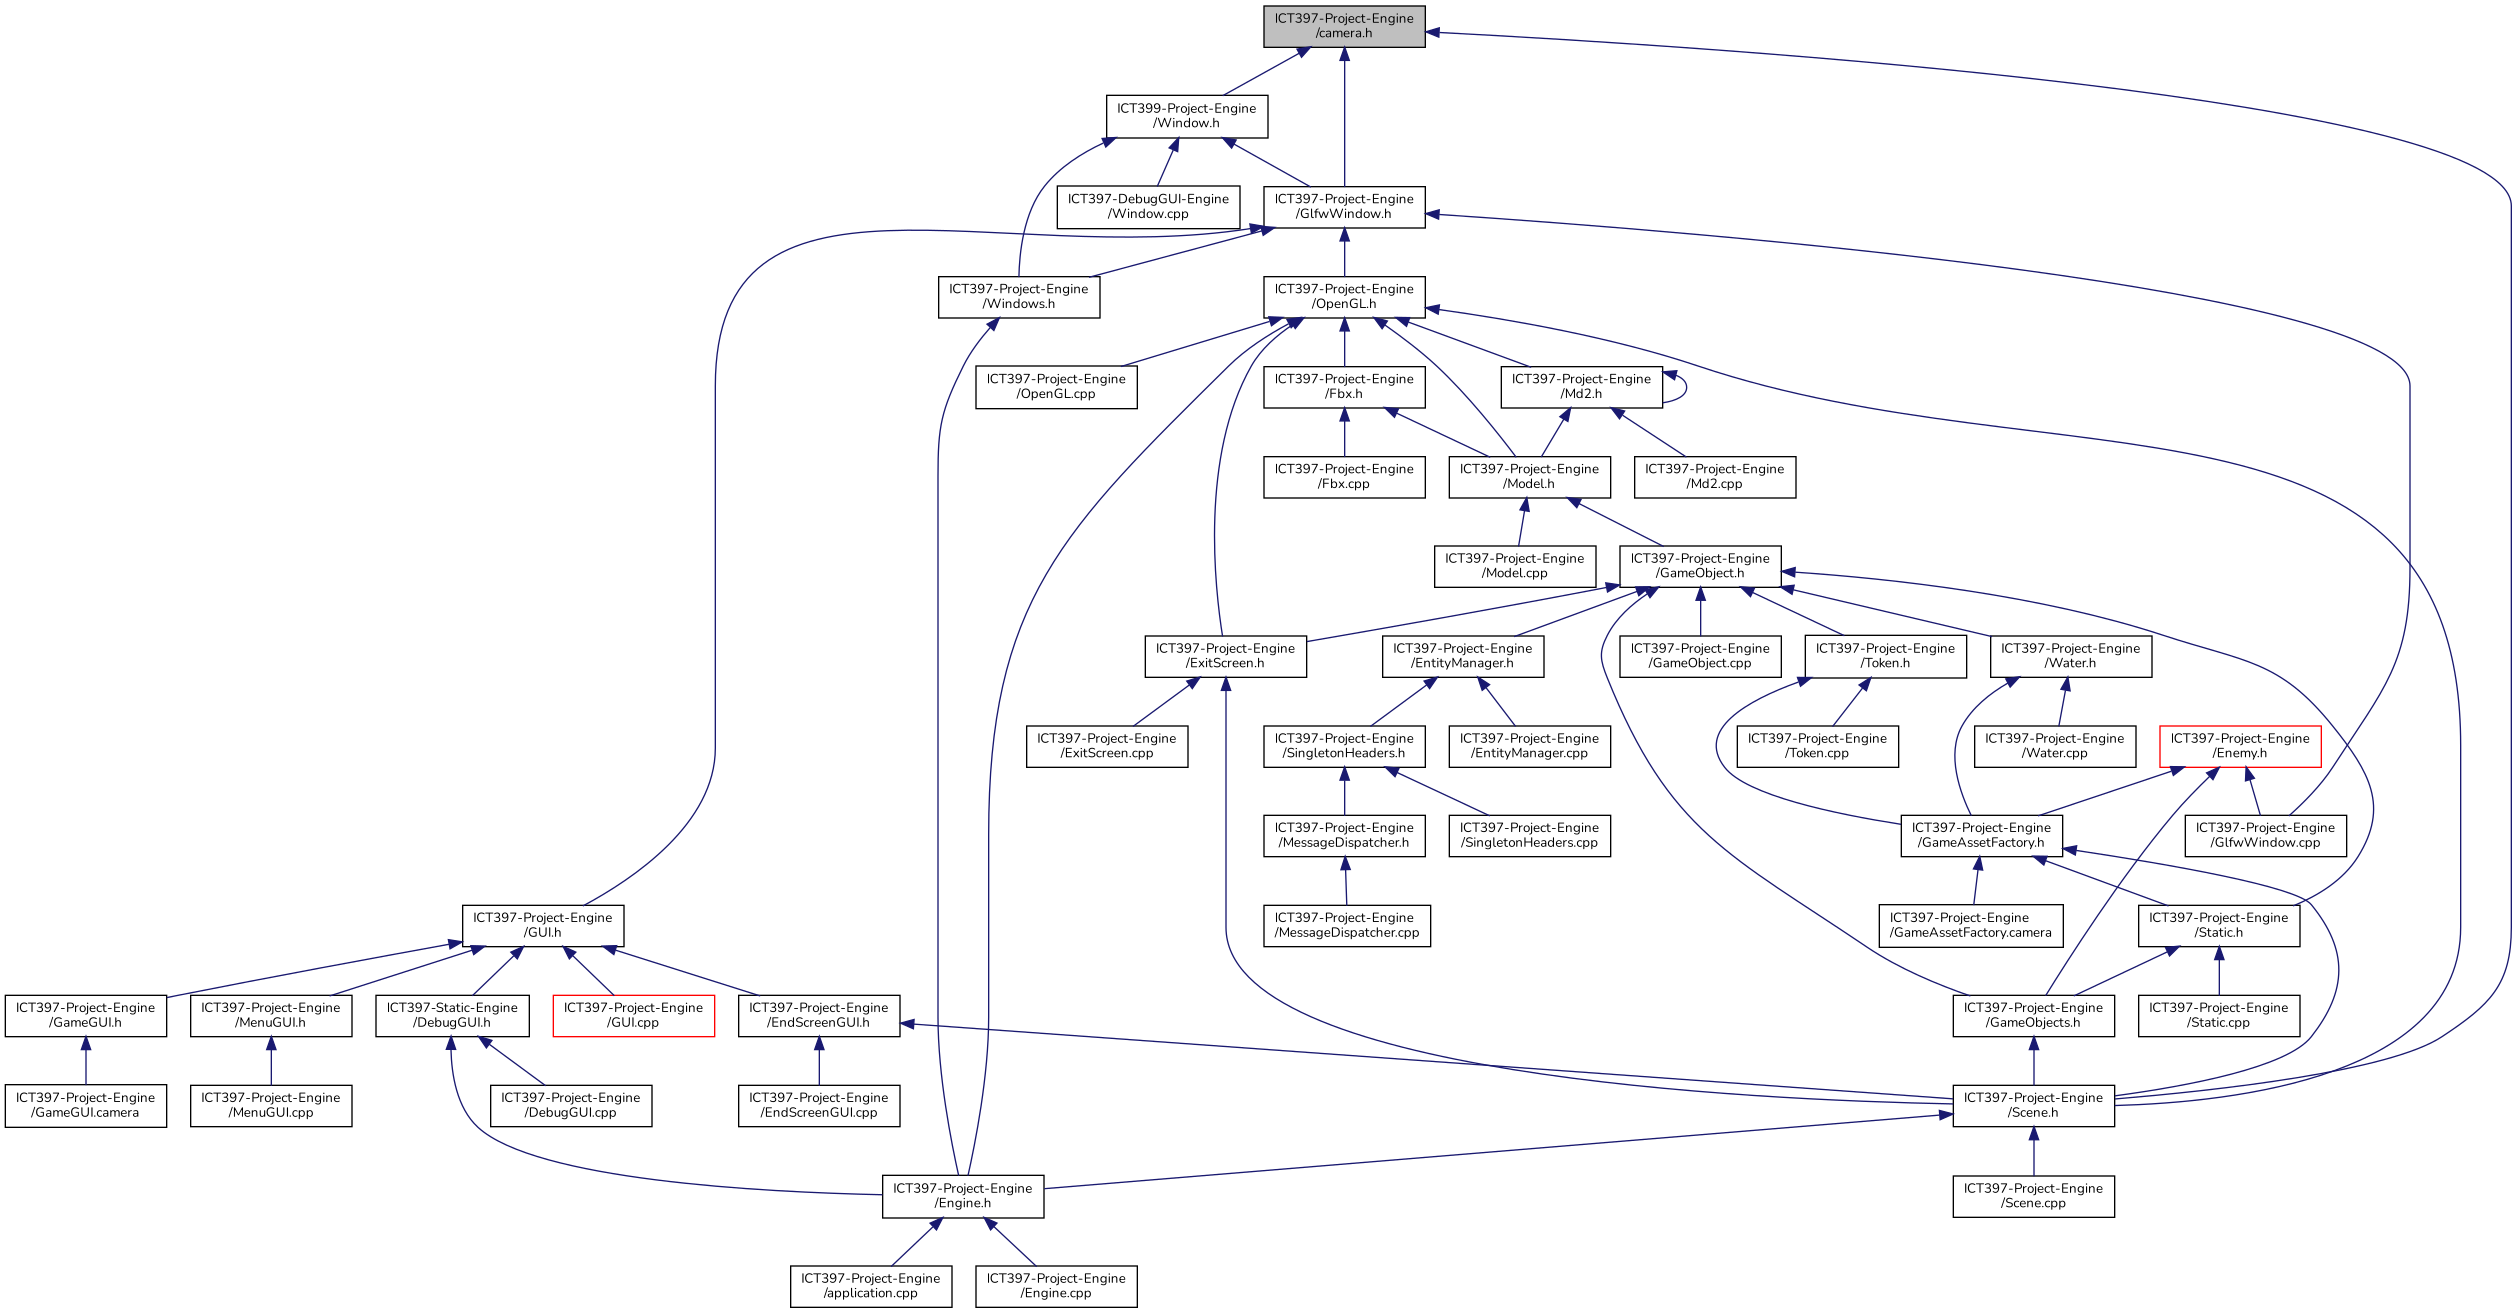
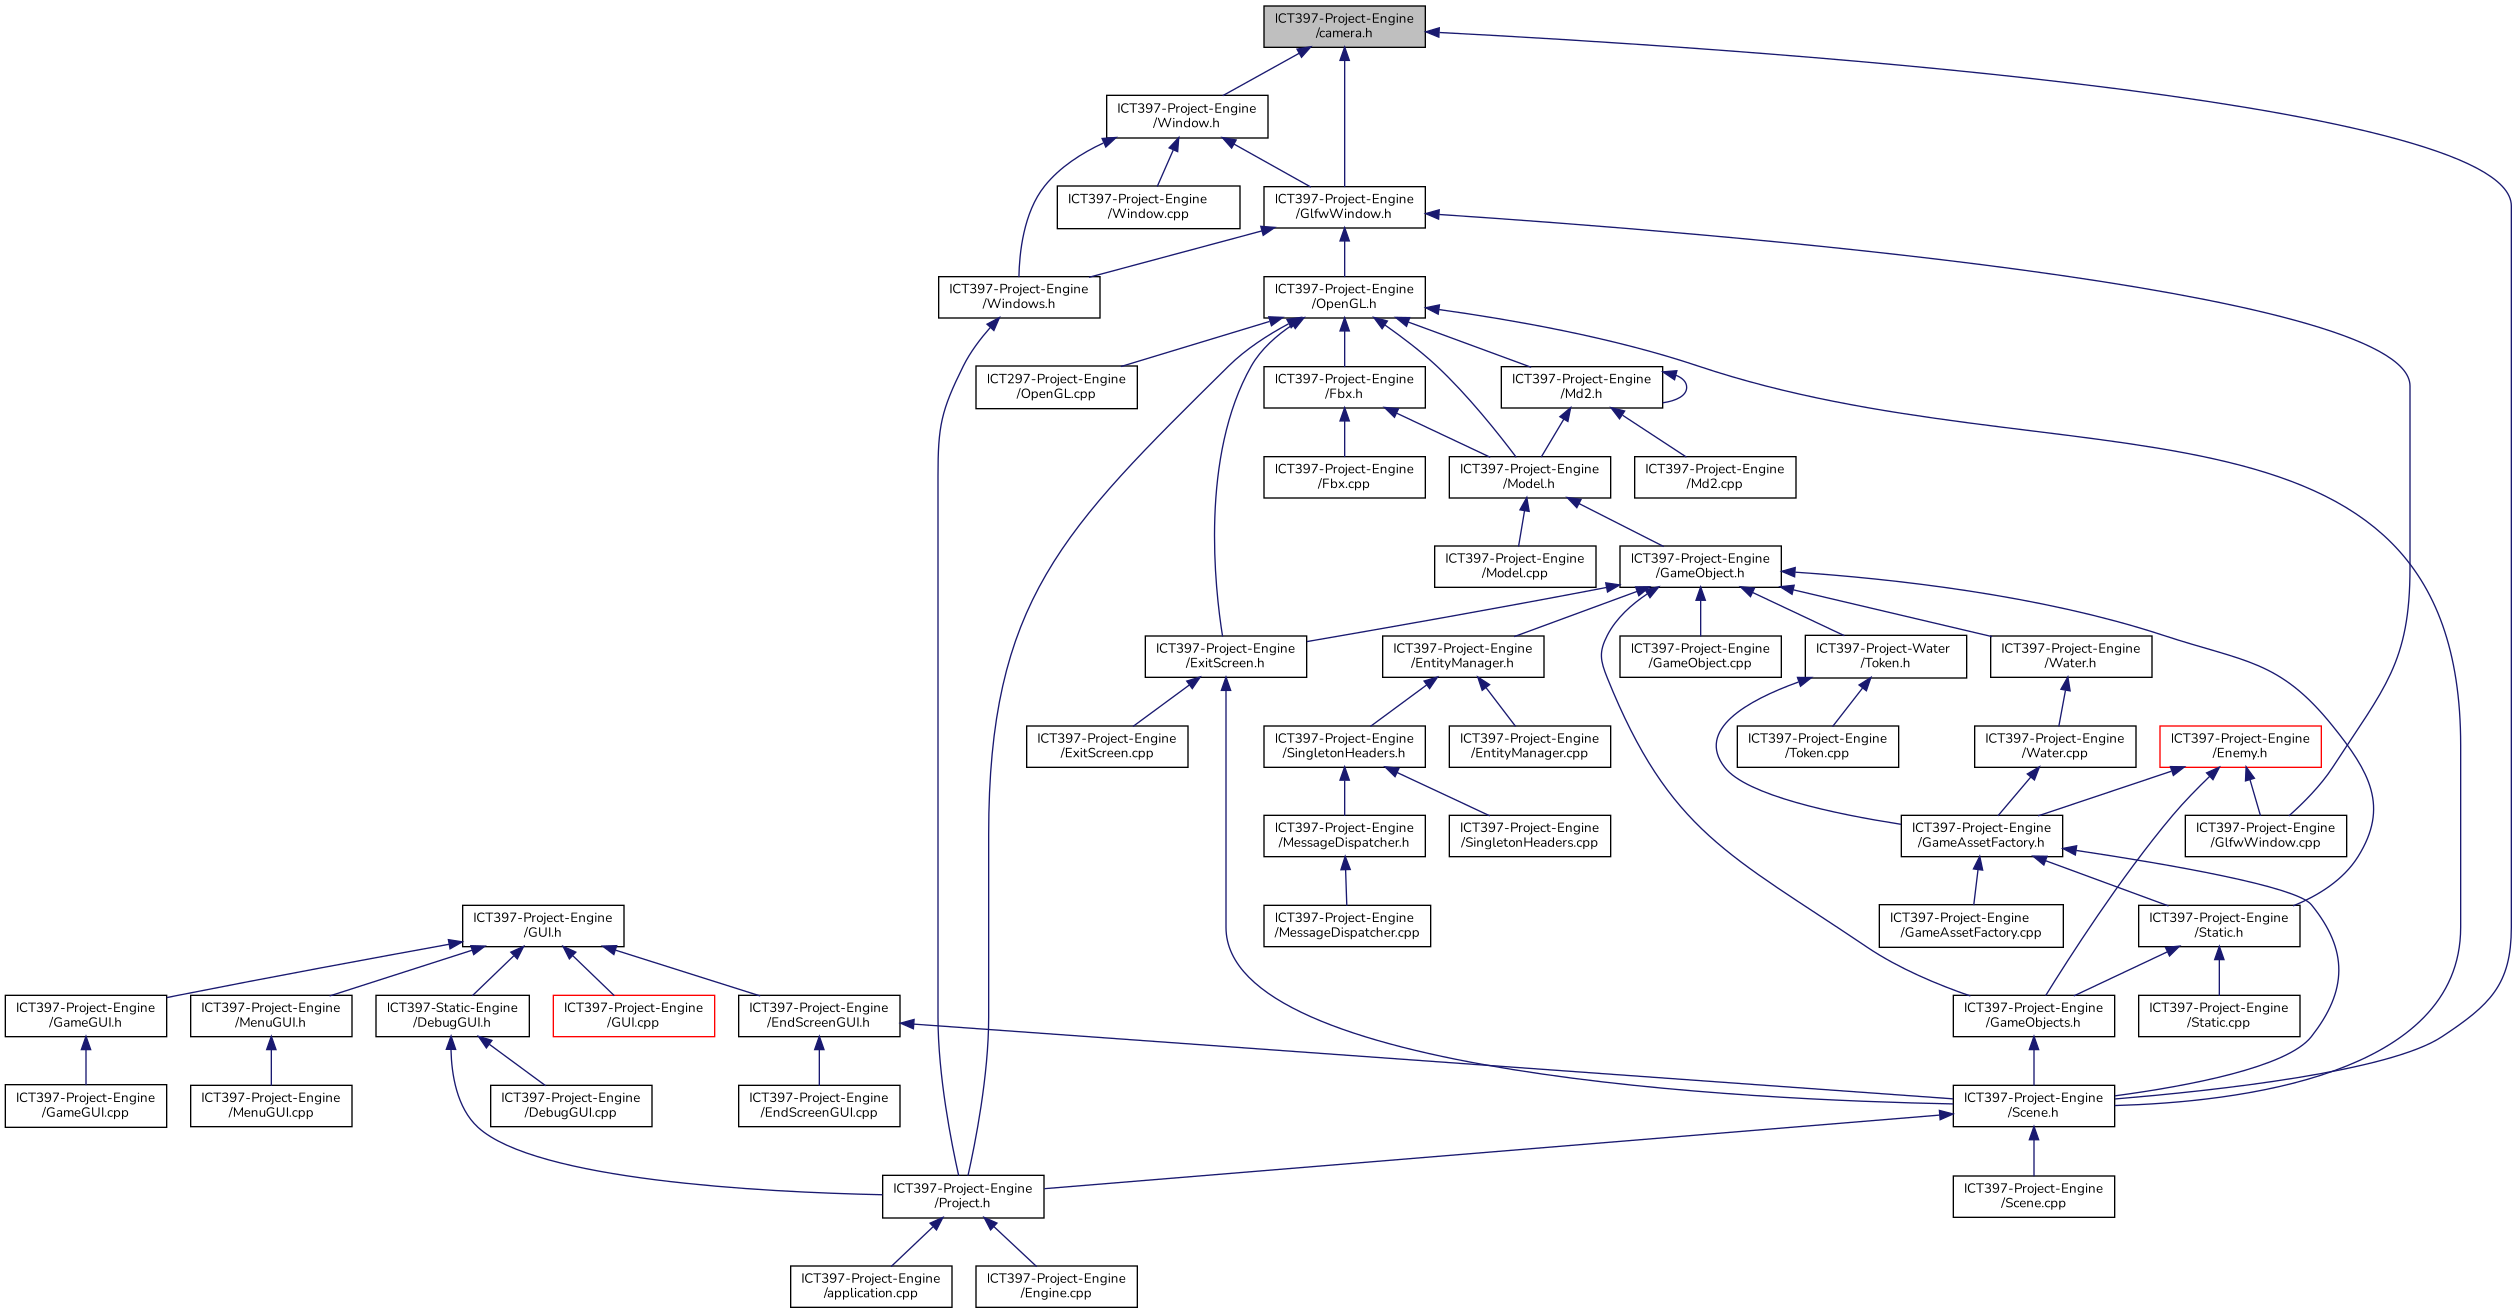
(1187, 117) -> (1187, 117)
(1149, 207) -> (1149, 207)
(720, 361) -> none
(1057, 387) -> (1057, 387)
(1886, 657) -> (1886, 657)
(1957, 740) -> (2014, 796)
(1971, 926) -> (1971, 926)
(86, 1106) -> (86, 1106)
(963, 1197) -> (963, 1197)
